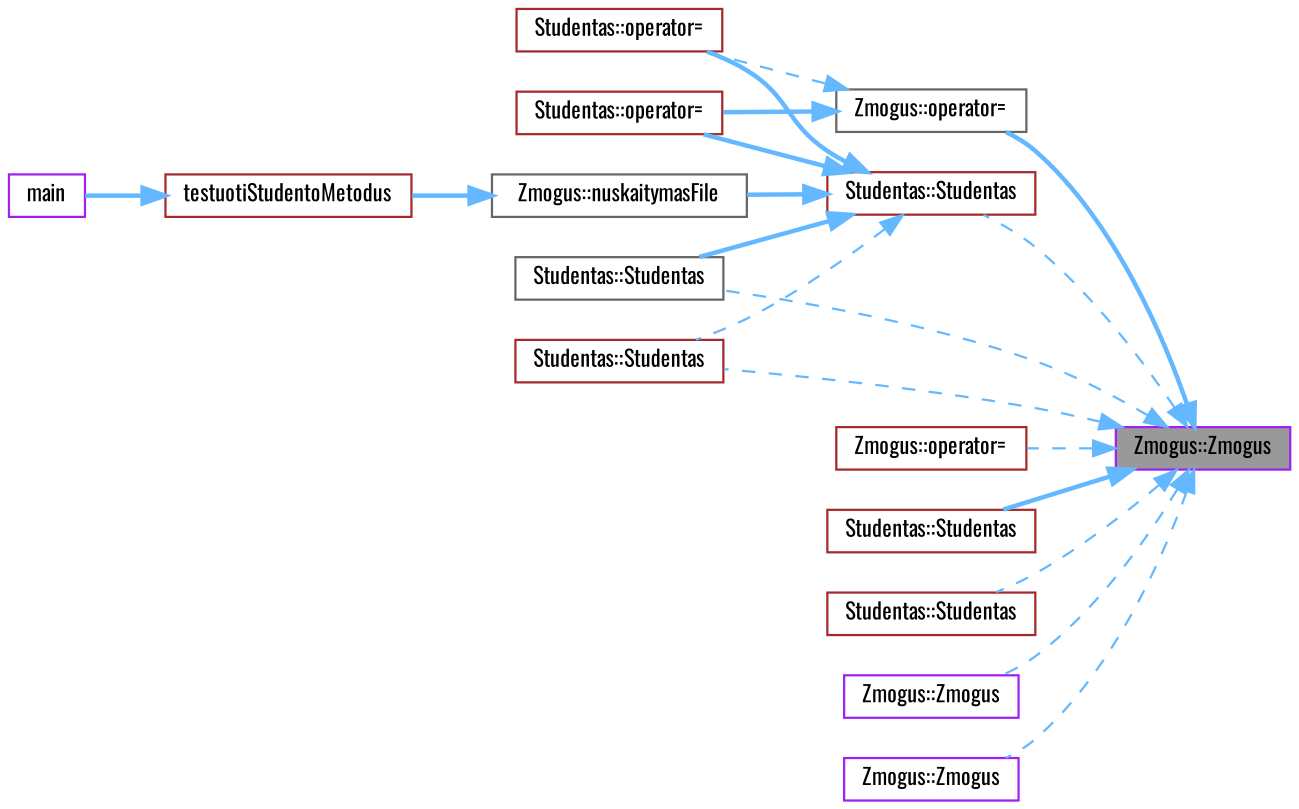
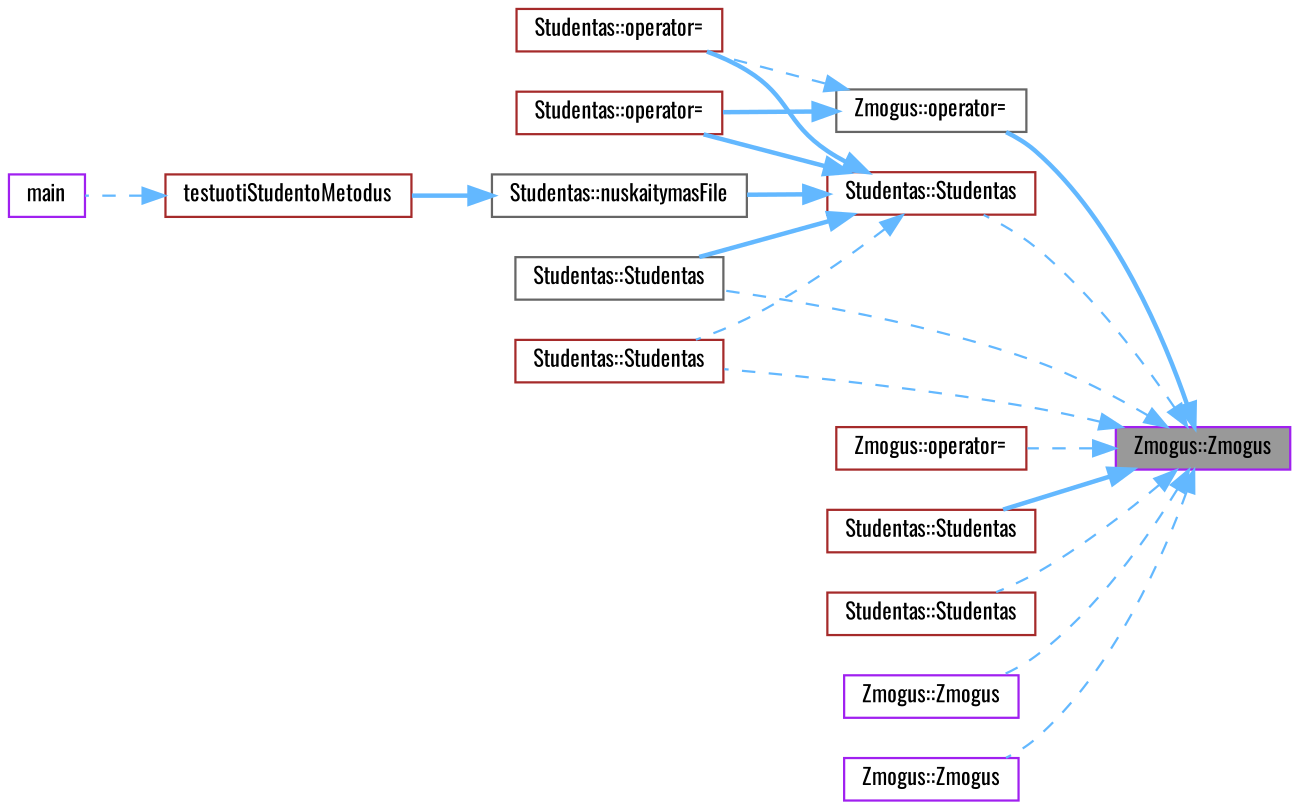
(114, 196) -> (114, 196)
(619, 196) -> (619, 196)
